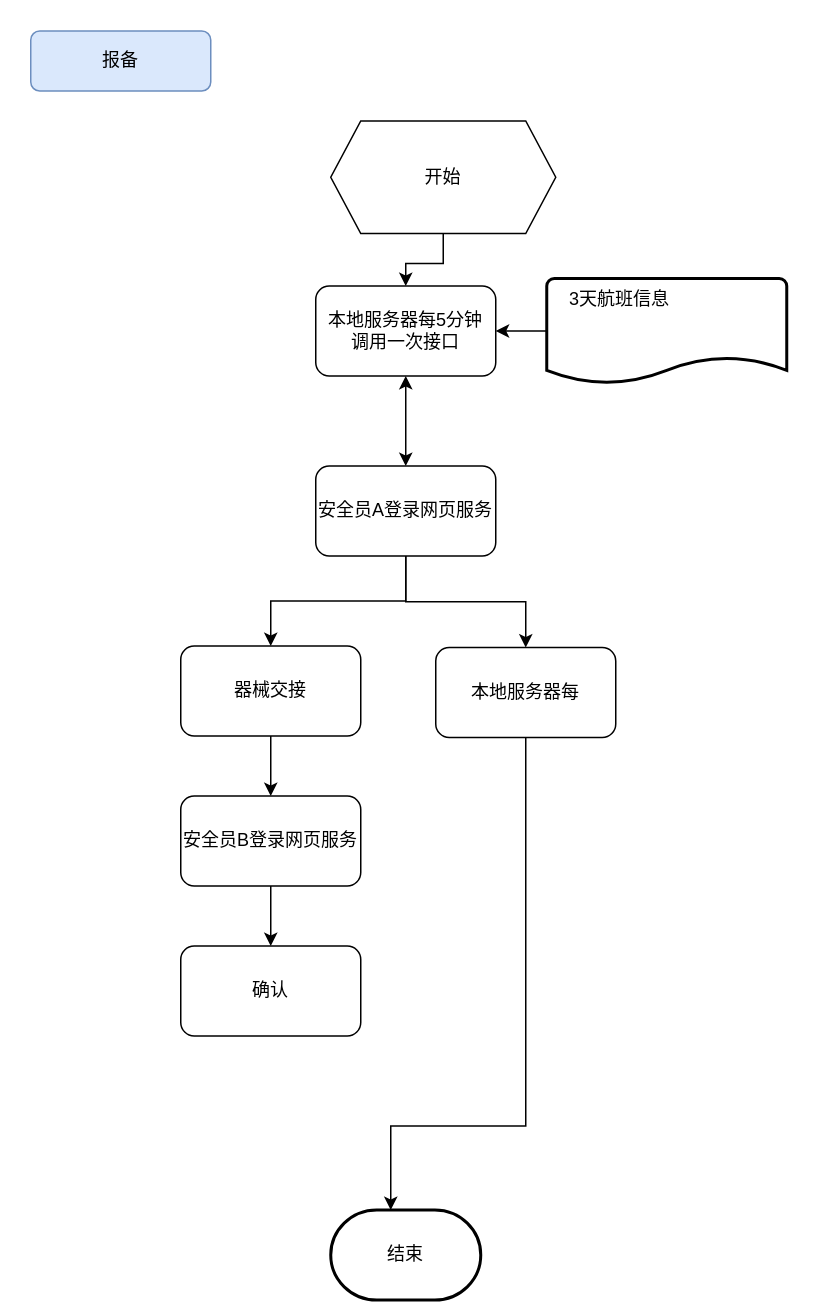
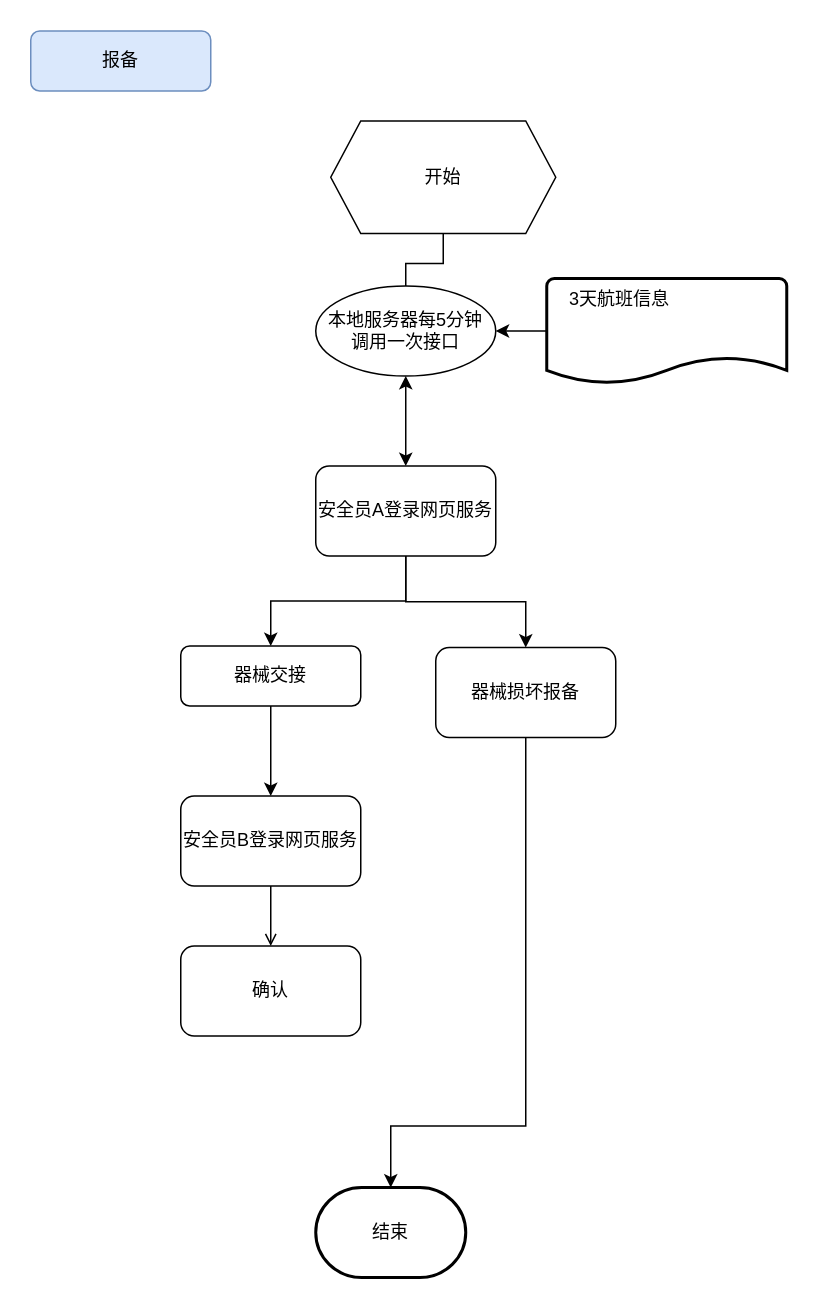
(406, 274) -> (406, 279)
(406, 331) -> (406, 331)
(271, 691) -> (271, 676)
(526, 692) -> (526, 692)
(271, 934) -> (271, 936)
(406, 1255) -> (391, 1232)
